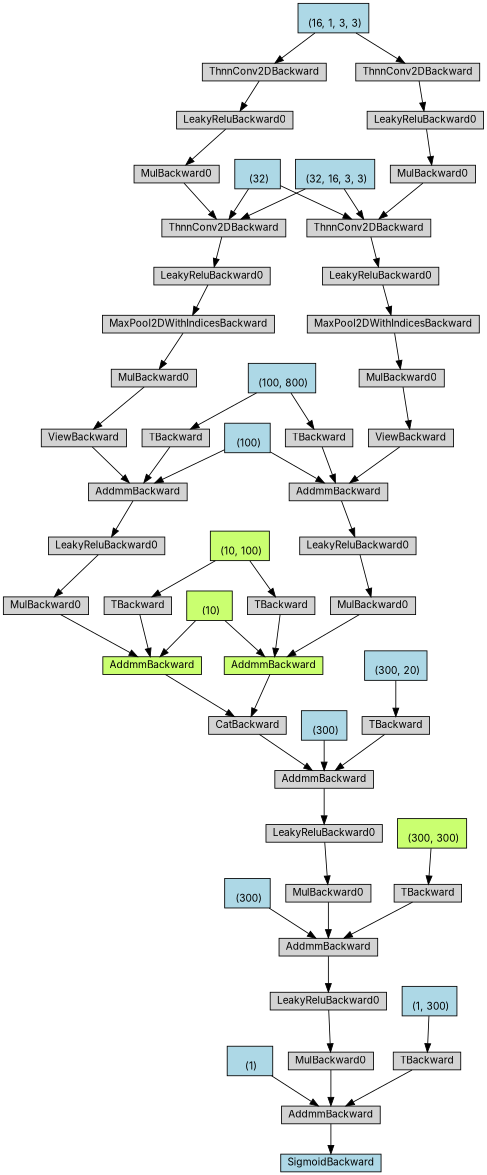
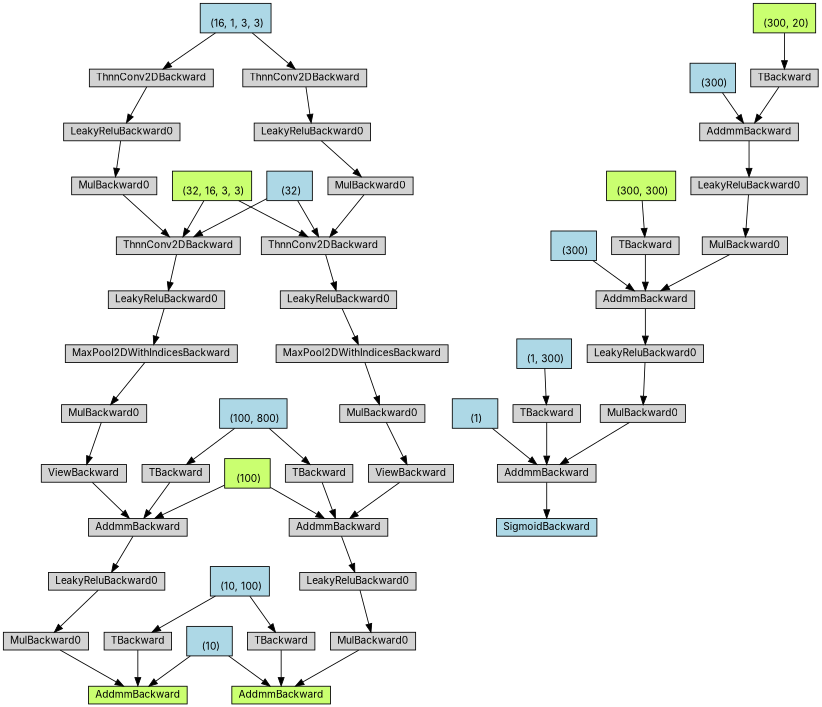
(335, 174) -> (212, 186)
(247, 438) -> (247, 473)
(240, 546) -> (240, 581)
(209, 606) -> (209, 641)
(396, 666) -> (784, 18)
(247, 725) -> none
